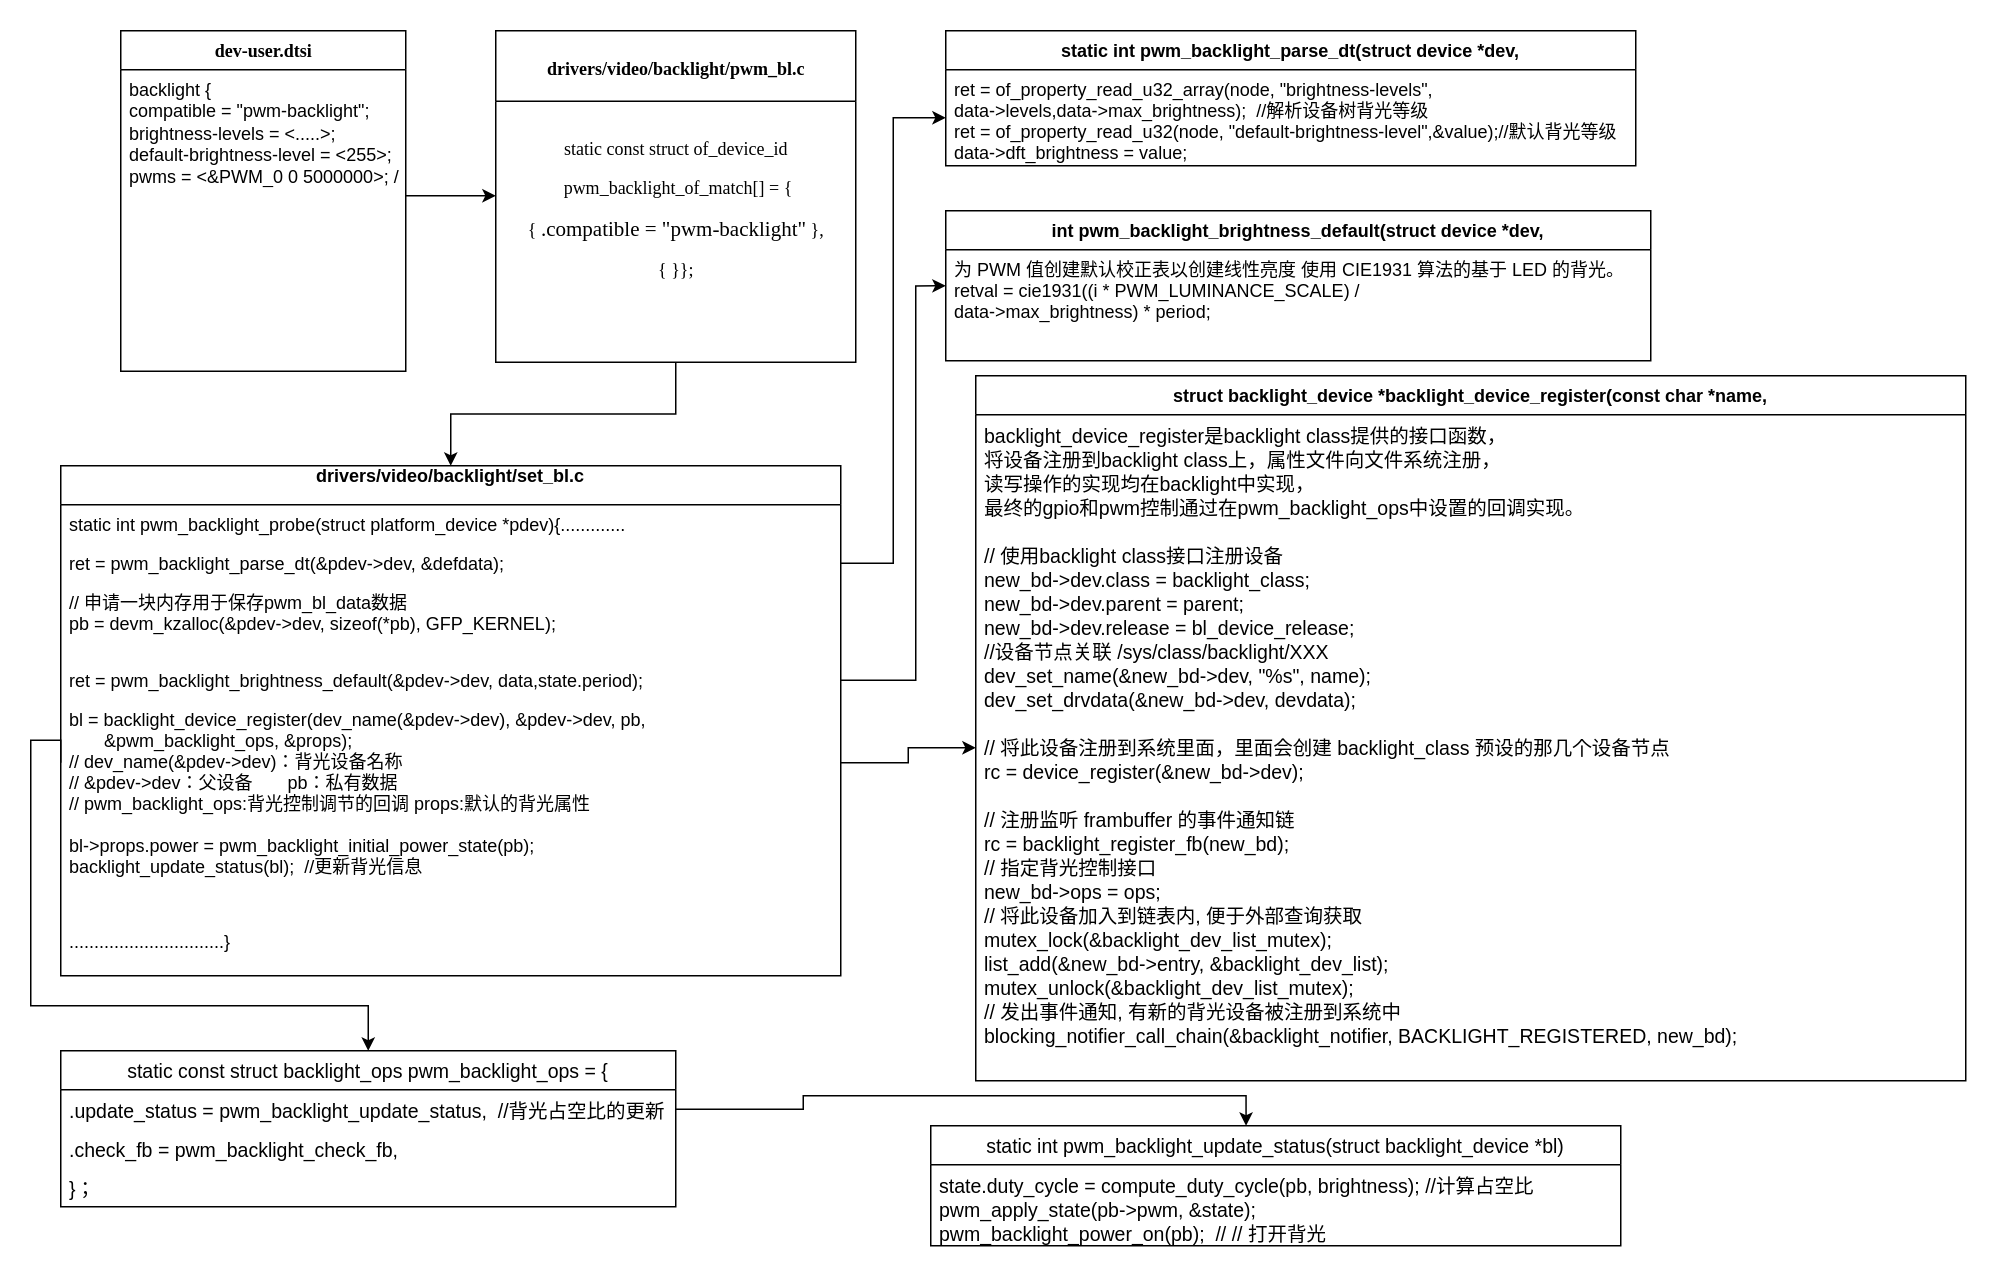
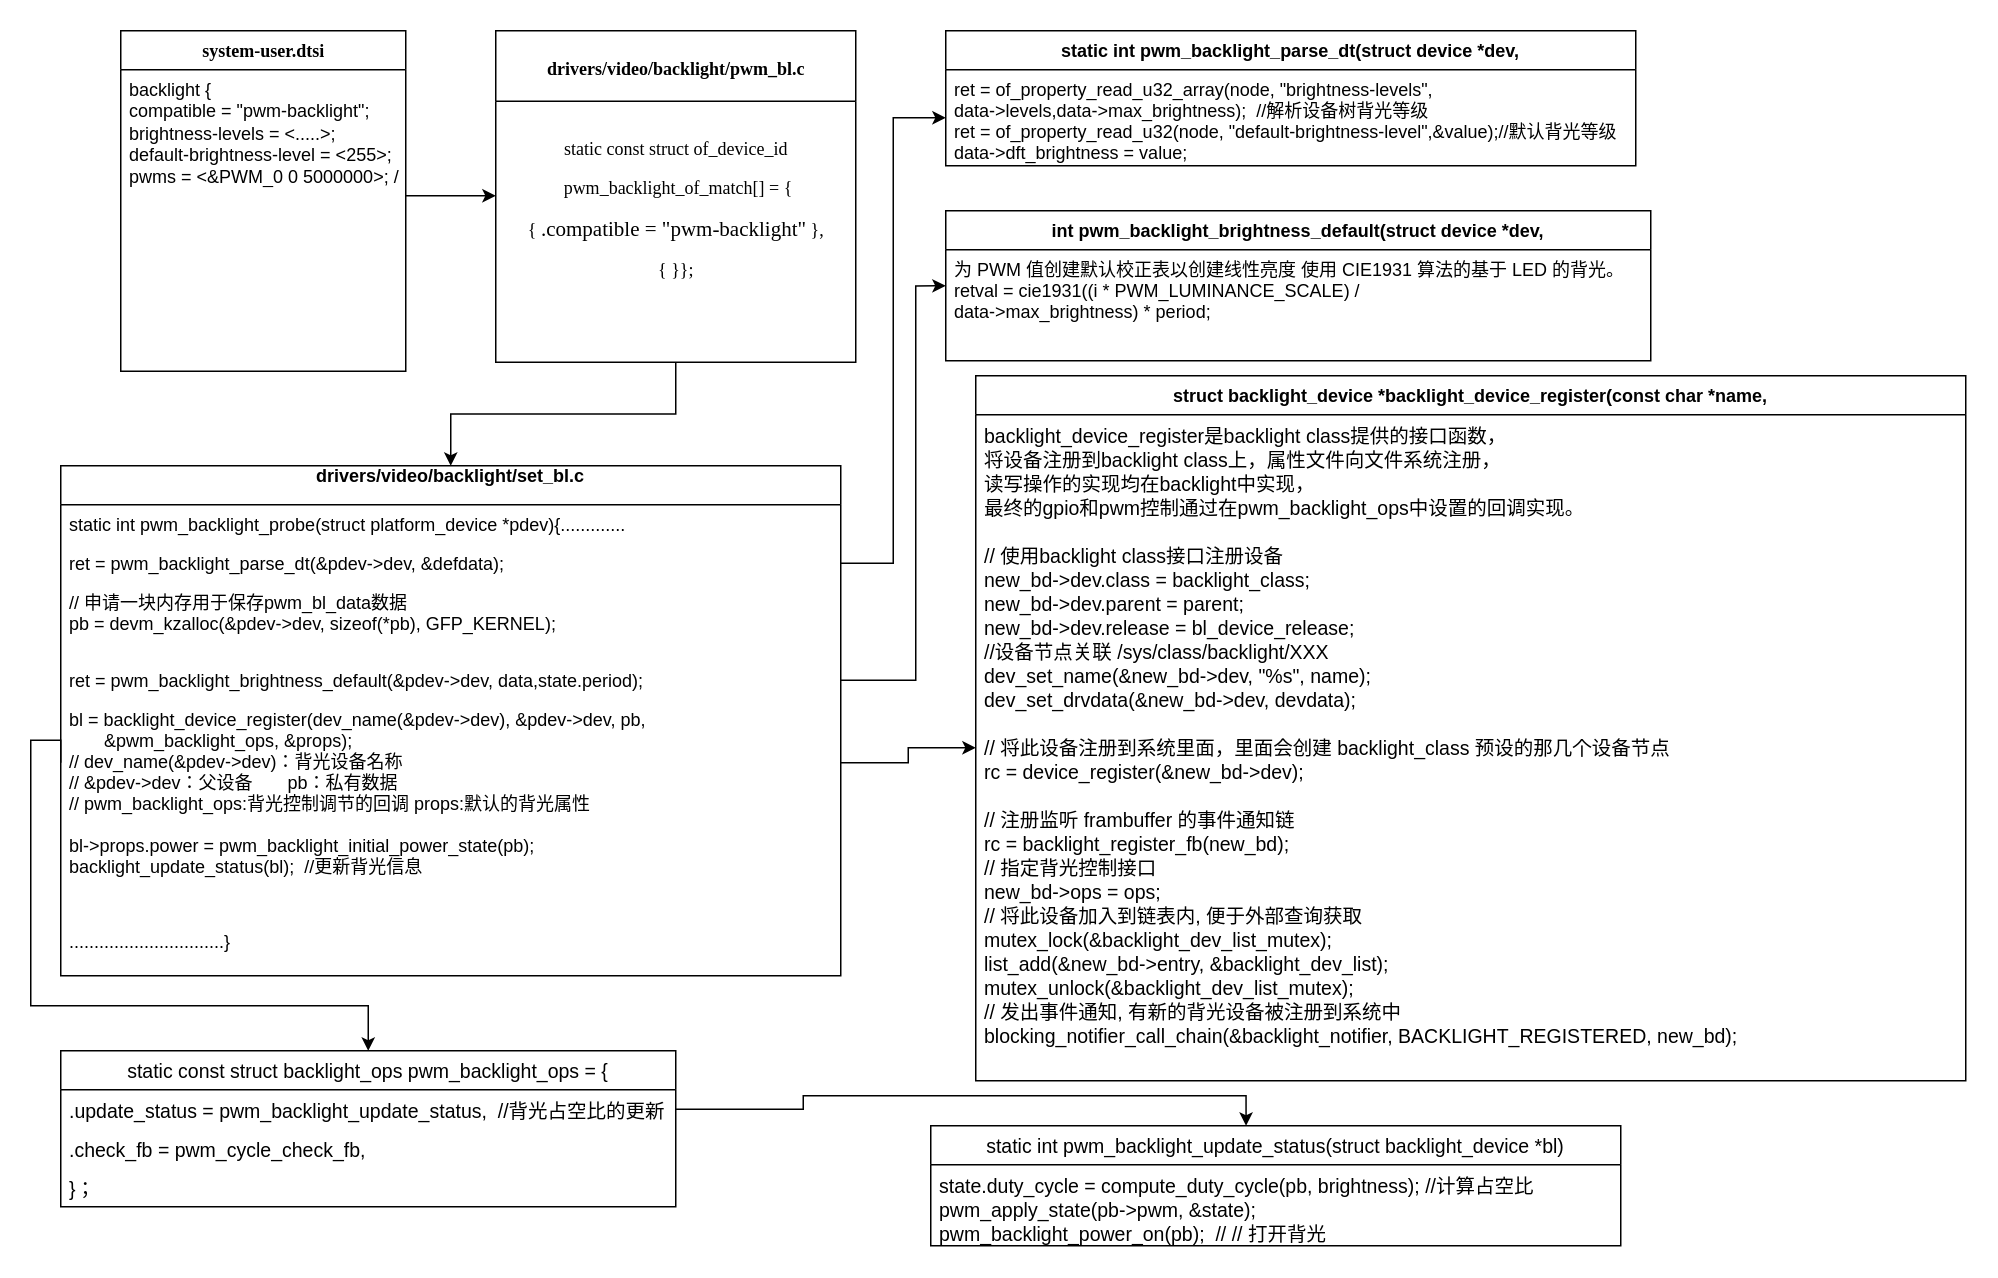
(264, 52) -> (264, 52)
(245, 1150) -> (226, 1150)
